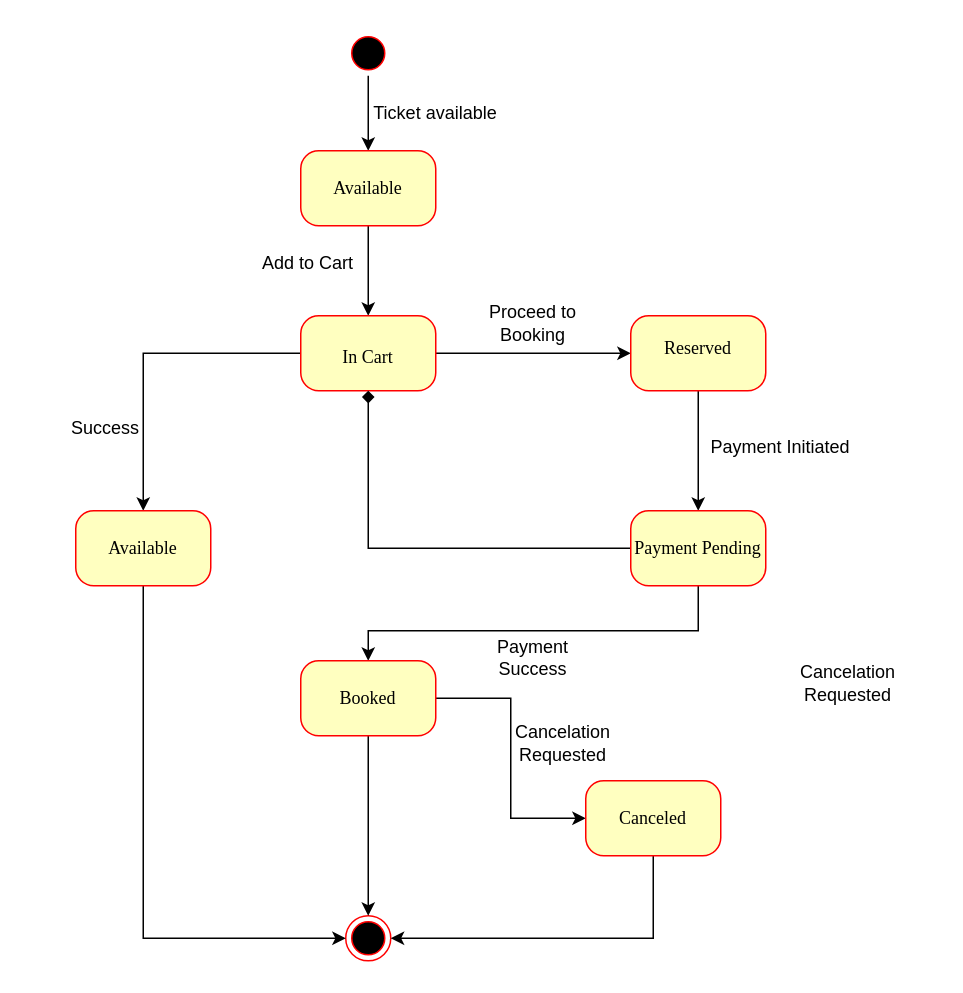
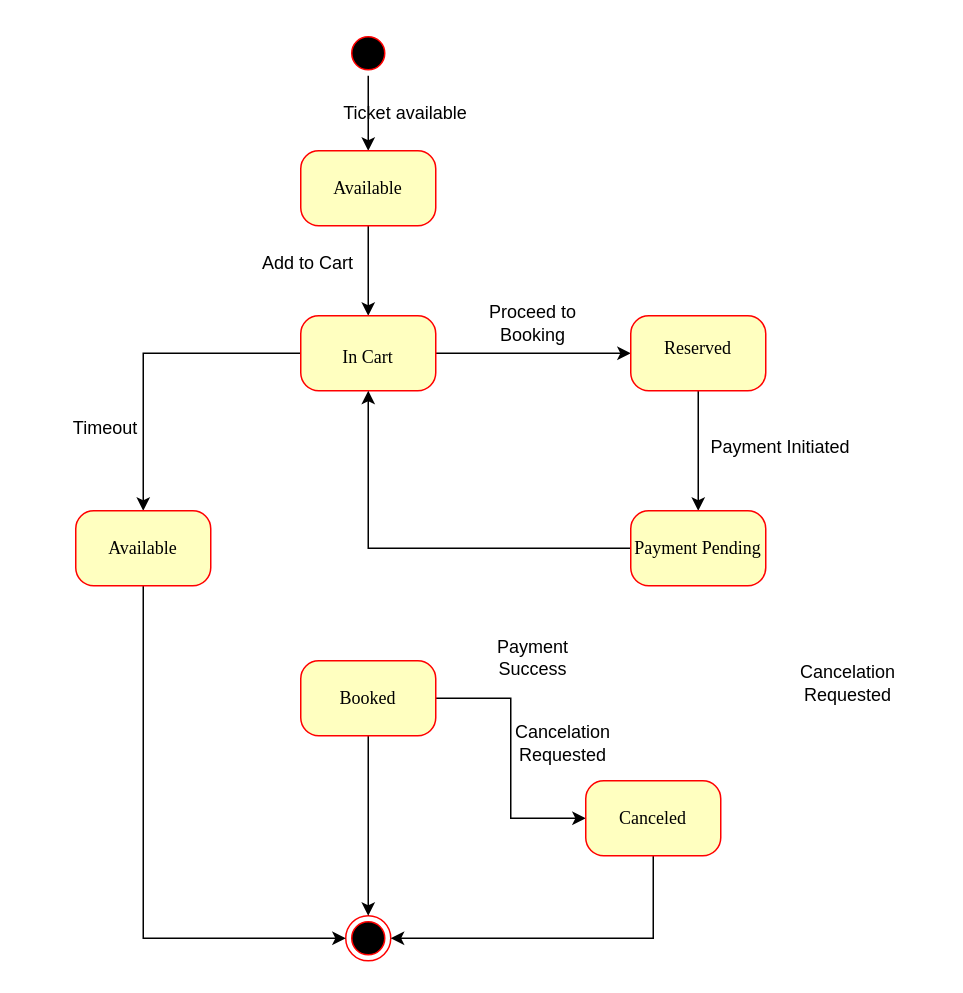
(436, 113) -> (406, 113)
(368, 403) -> (368, 402)
(106, 428) -> (106, 428)
(546, 631) -> none
